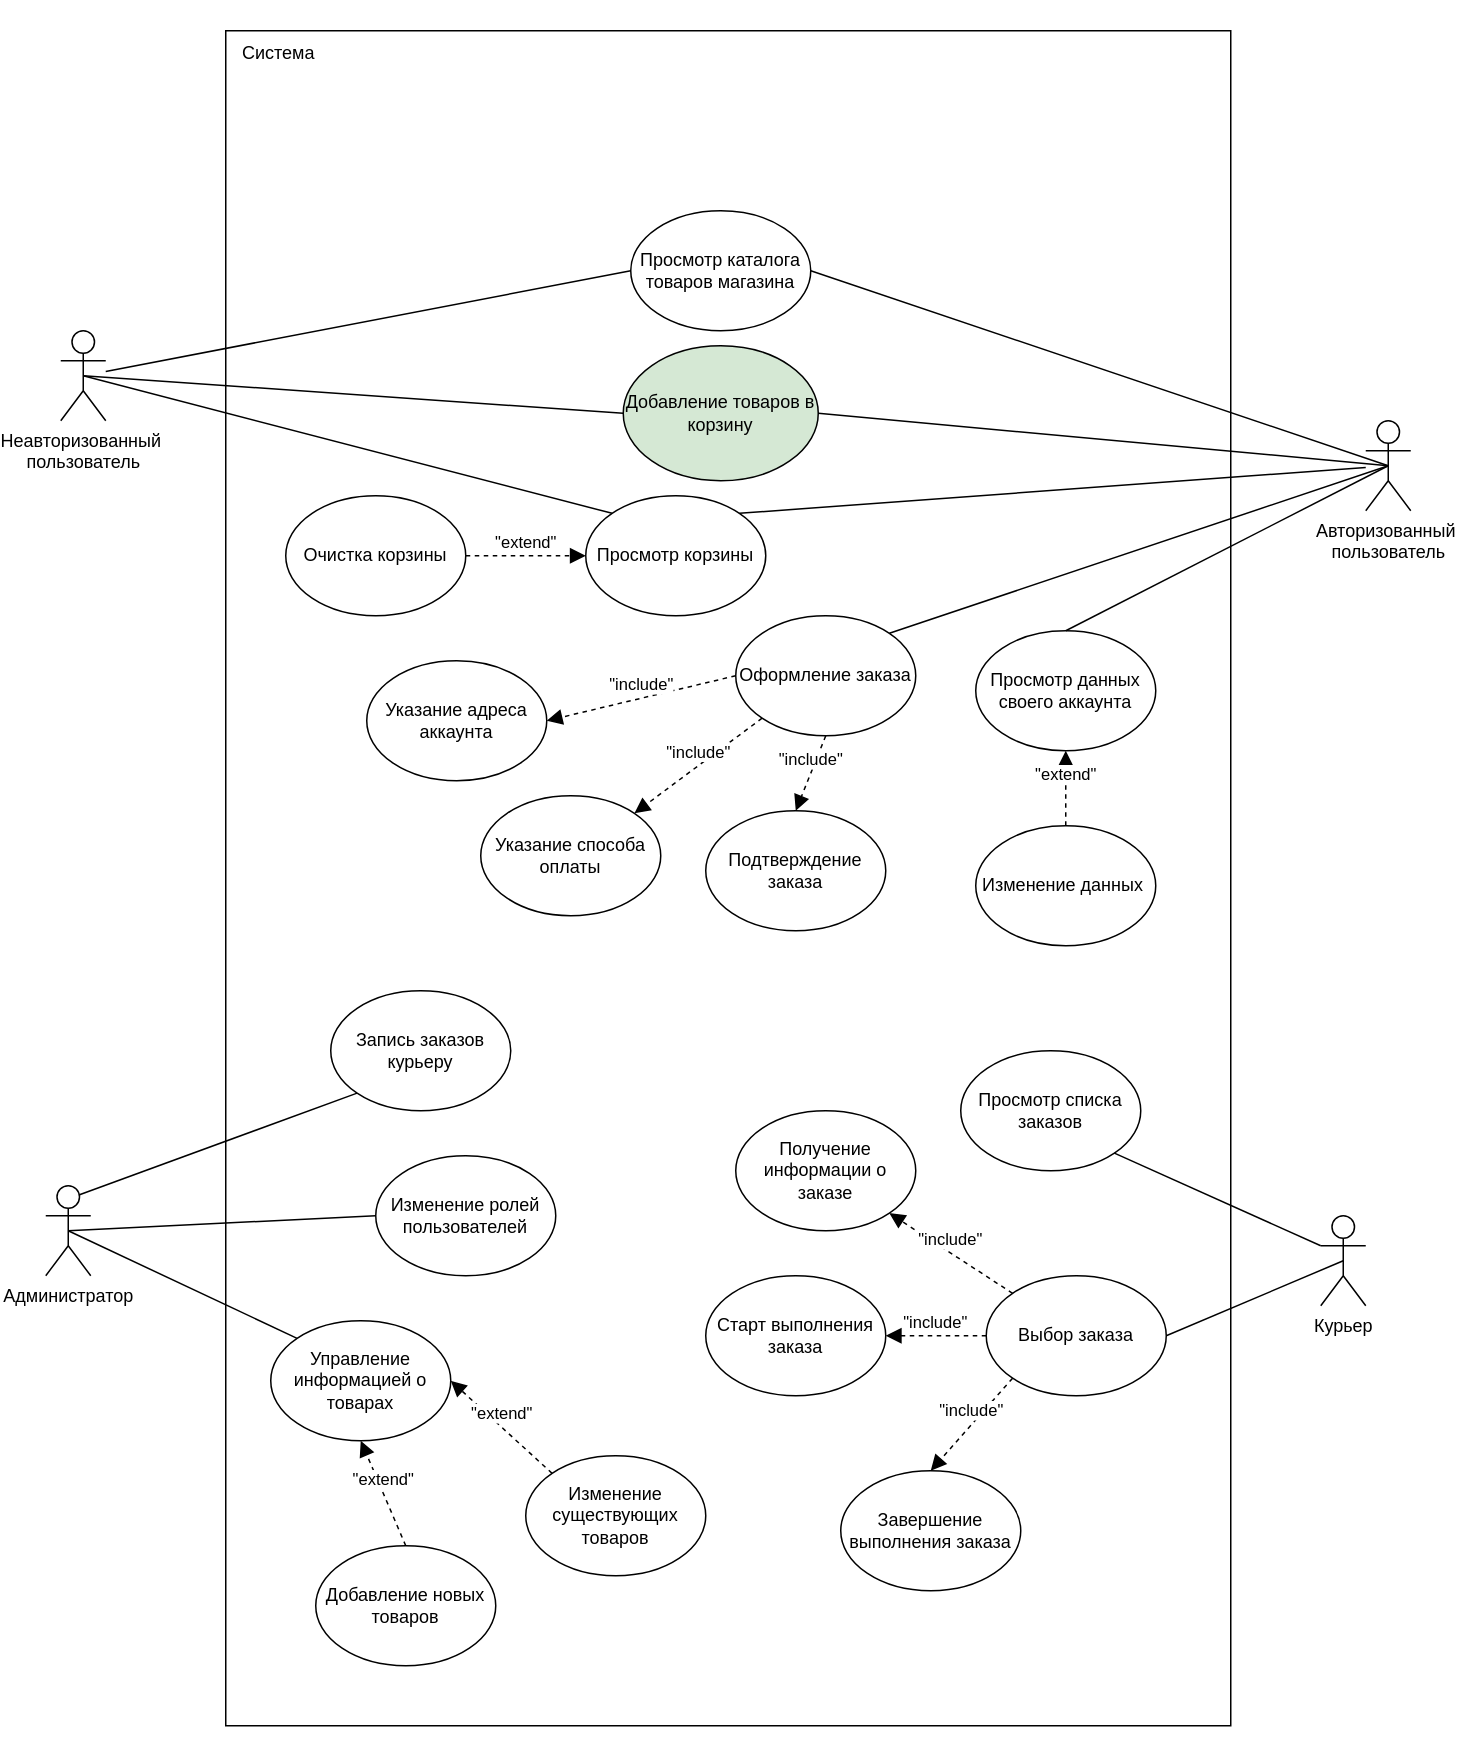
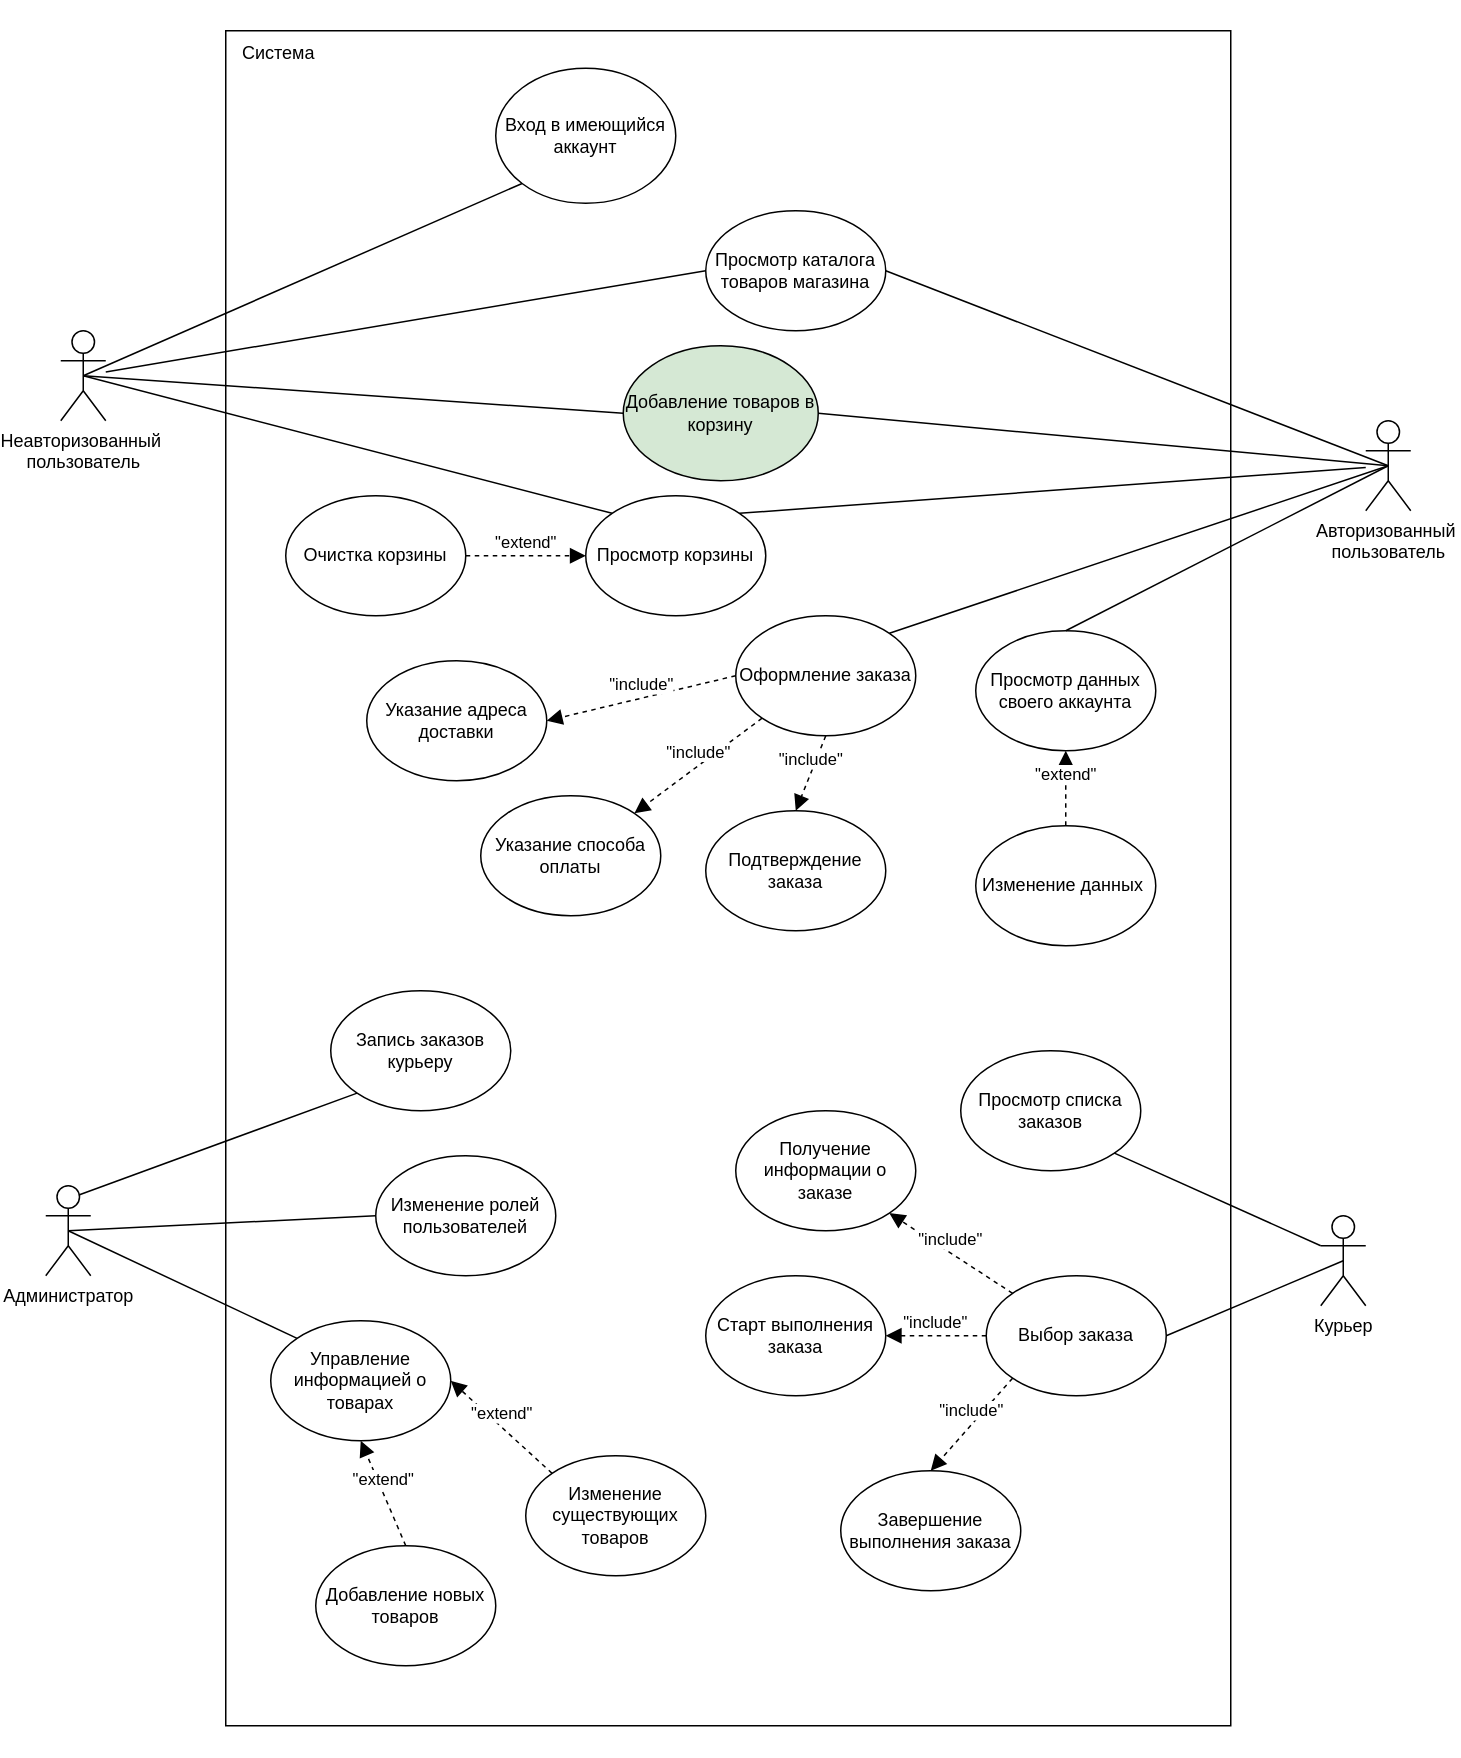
none -> (586, 136)
(721, 271) -> (796, 271)
none -> (313, 275)
(457, 721) -> (457, 721)
